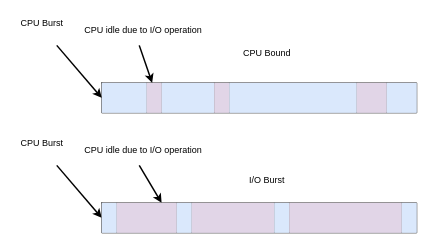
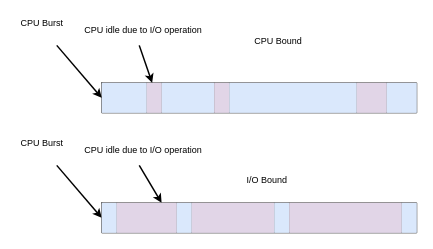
(267, 53) -> (278, 42)
(267, 180) -> (267, 180)
